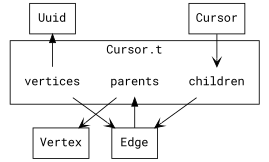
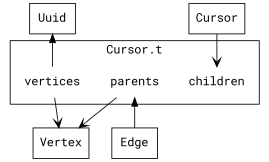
(90, 110) -> (56, 110)
(179, 110) -> none
